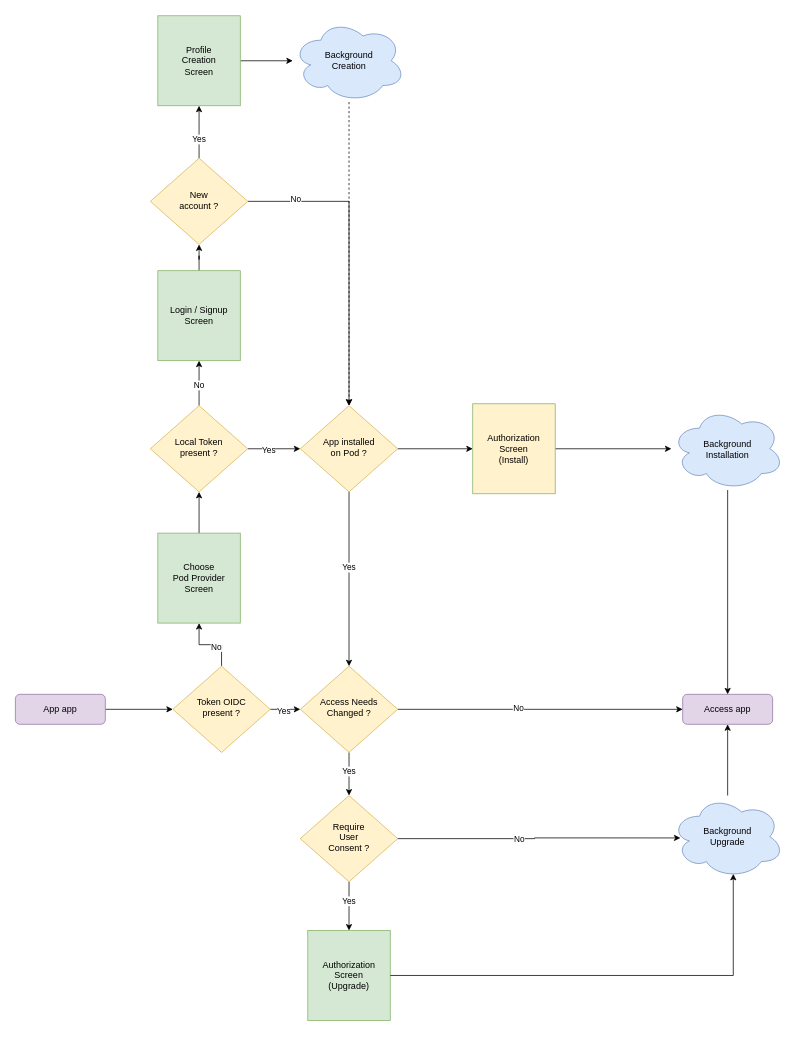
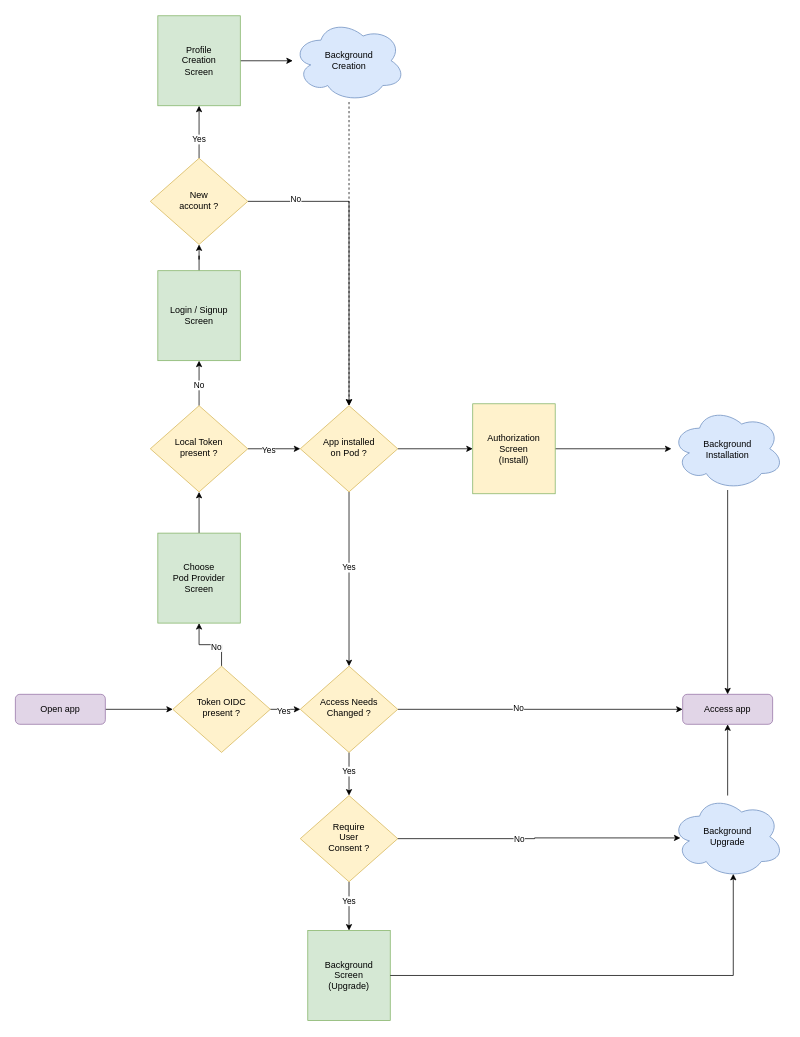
(60, 709) -> (60, 709)
(349, 975) -> (349, 975)
